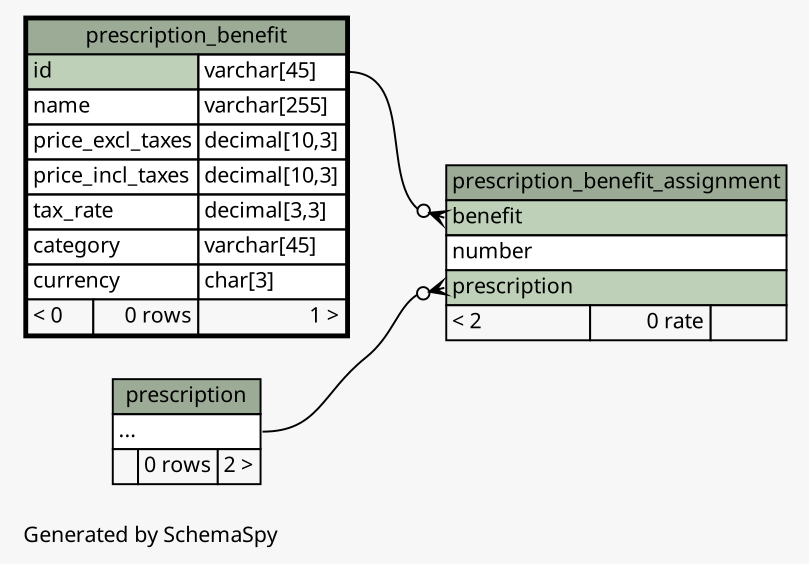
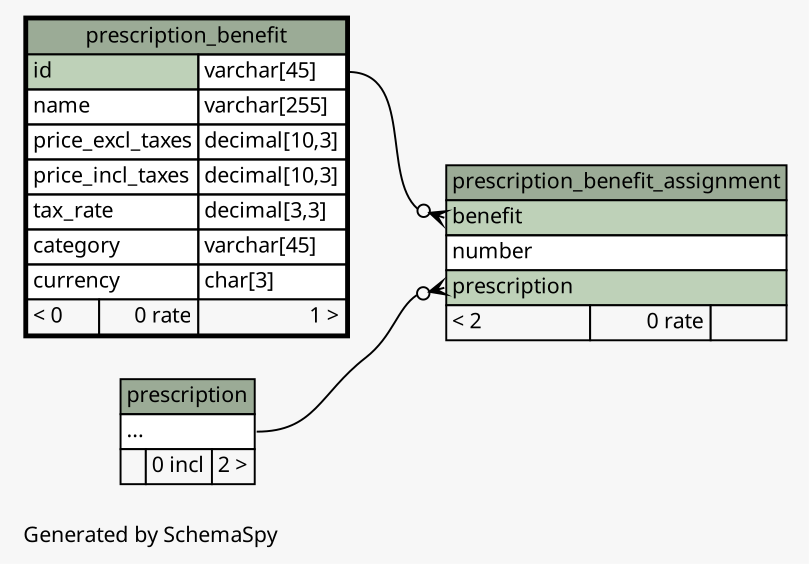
(158, 316) -> (163, 316)
(178, 466) -> (179, 466)
